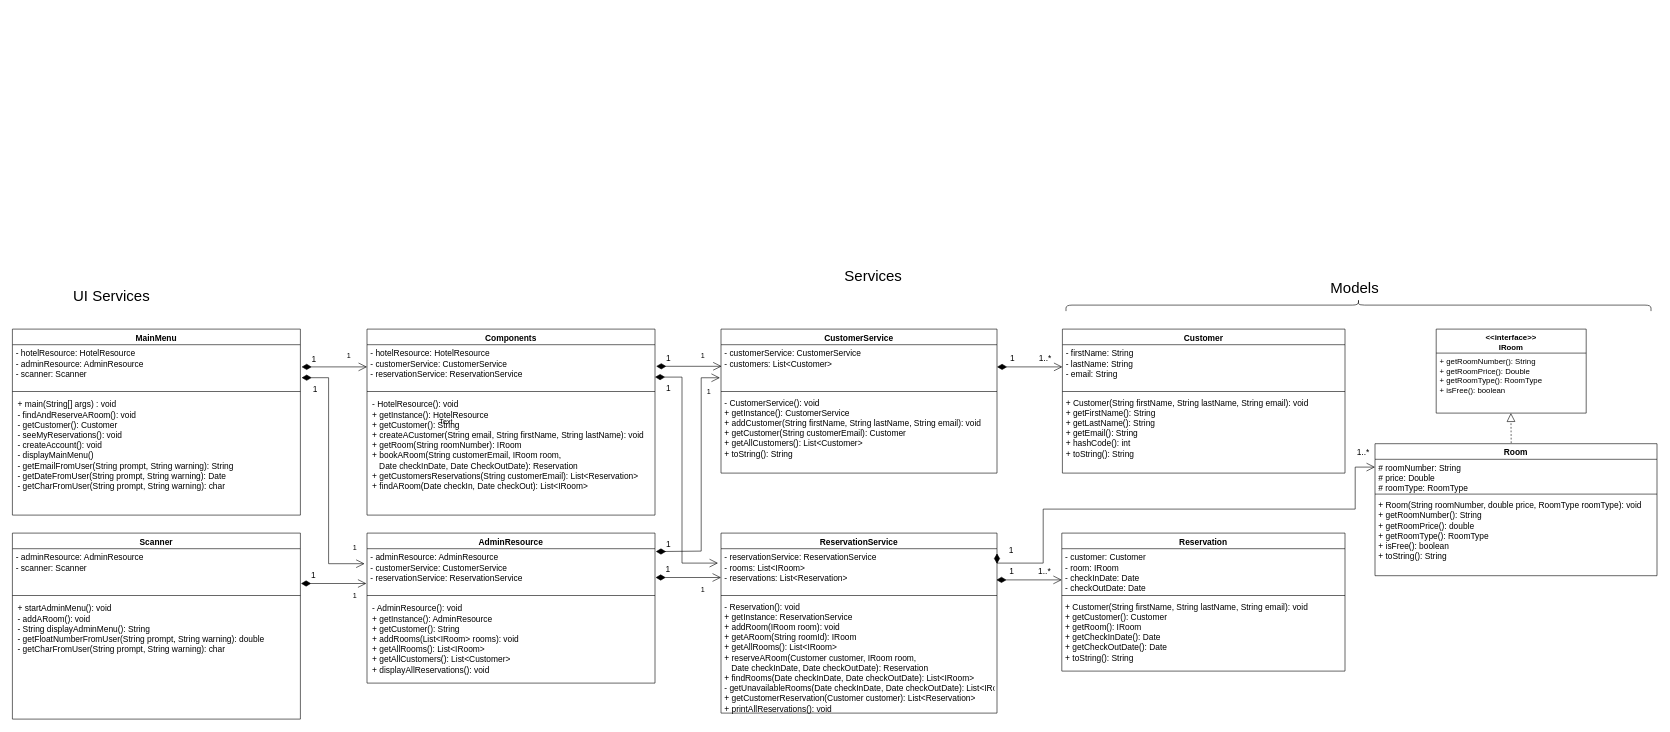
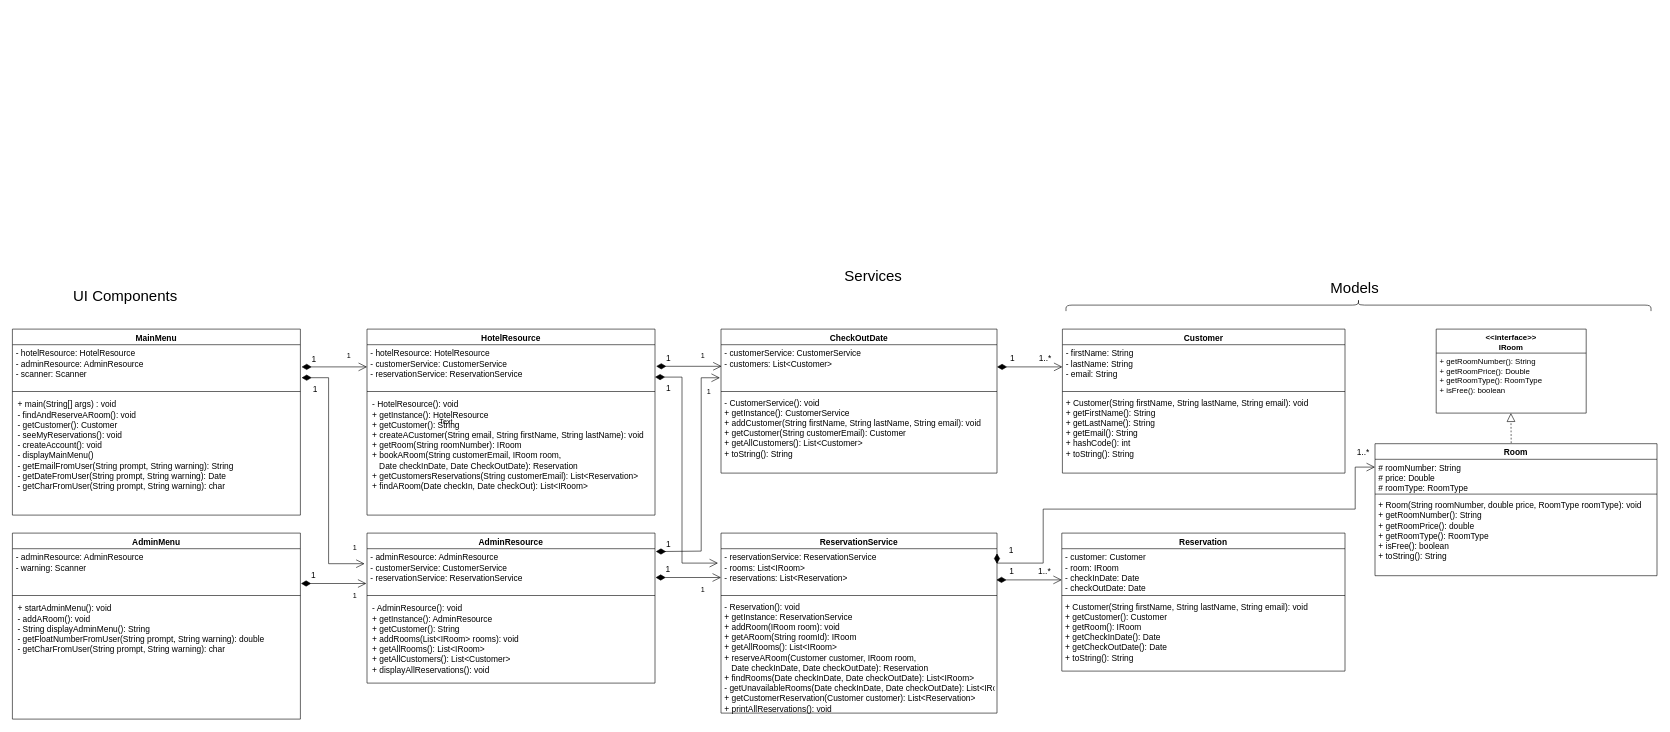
(115, 296) -> (126, 296)
(511, 338) -> (511, 338)
(859, 338) -> (859, 338)
(156, 542) -> (156, 542)
(81, 558) -> (81, 558)
